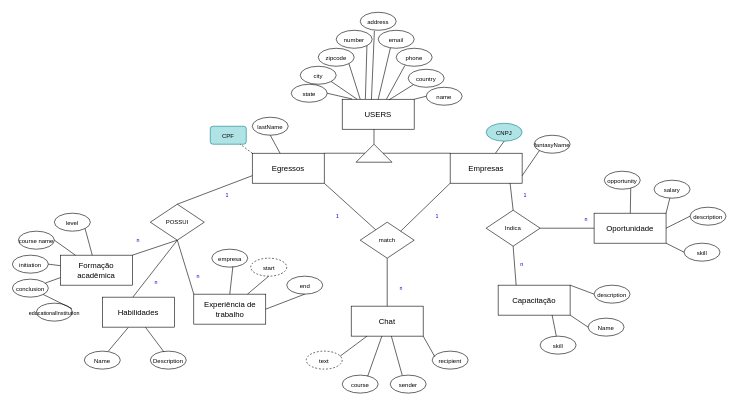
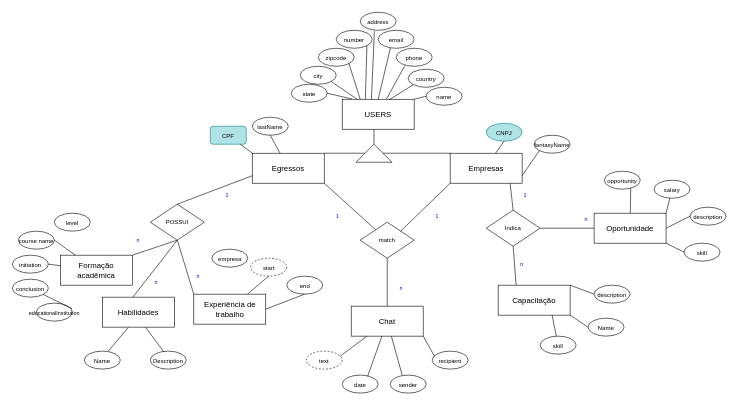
(247, 149) -> (247, 149)
(89, 242) -> none
(53, 281) -> none
(231, 281) -> none
(360, 384) -> (360, 384)
